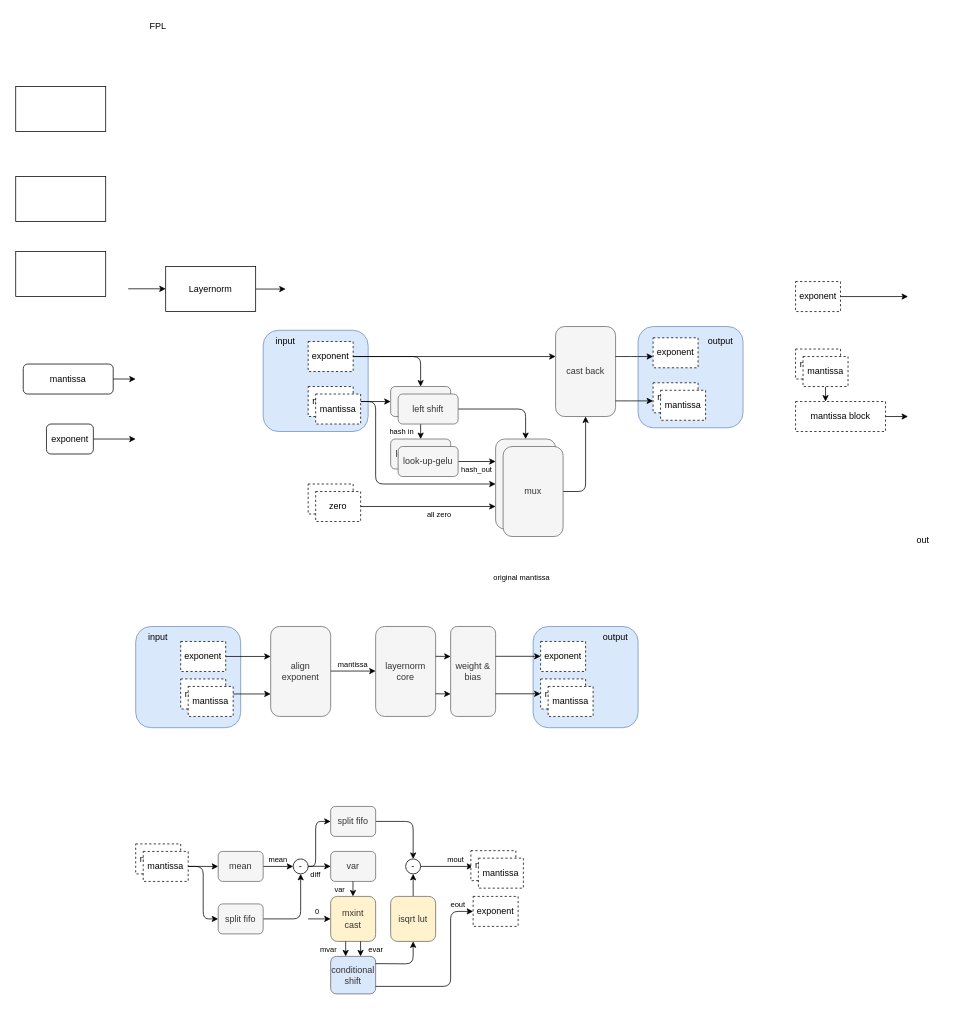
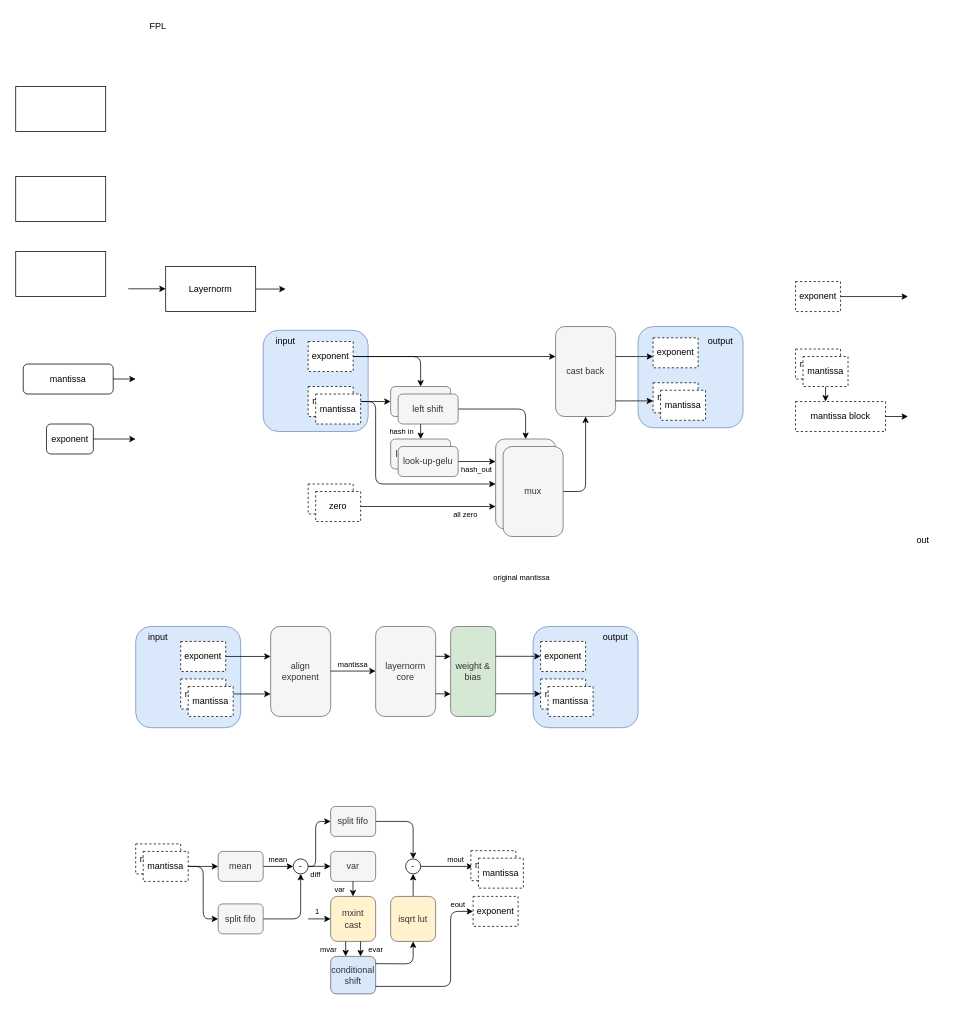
(439, 514) -> (465, 514)
(473, 672) -> (473, 672)
(317, 912) -> (317, 912)
